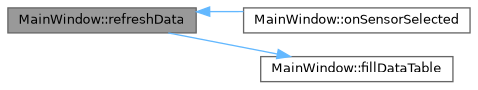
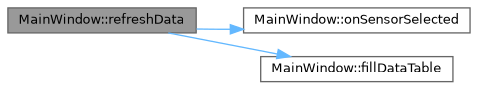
(227, 12) -> (213, 29)
